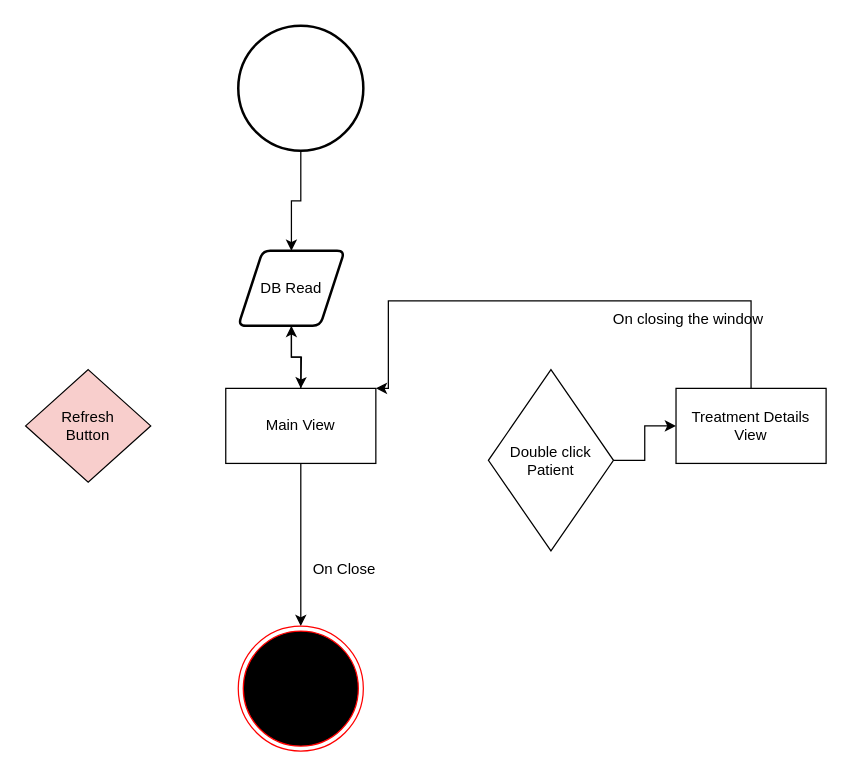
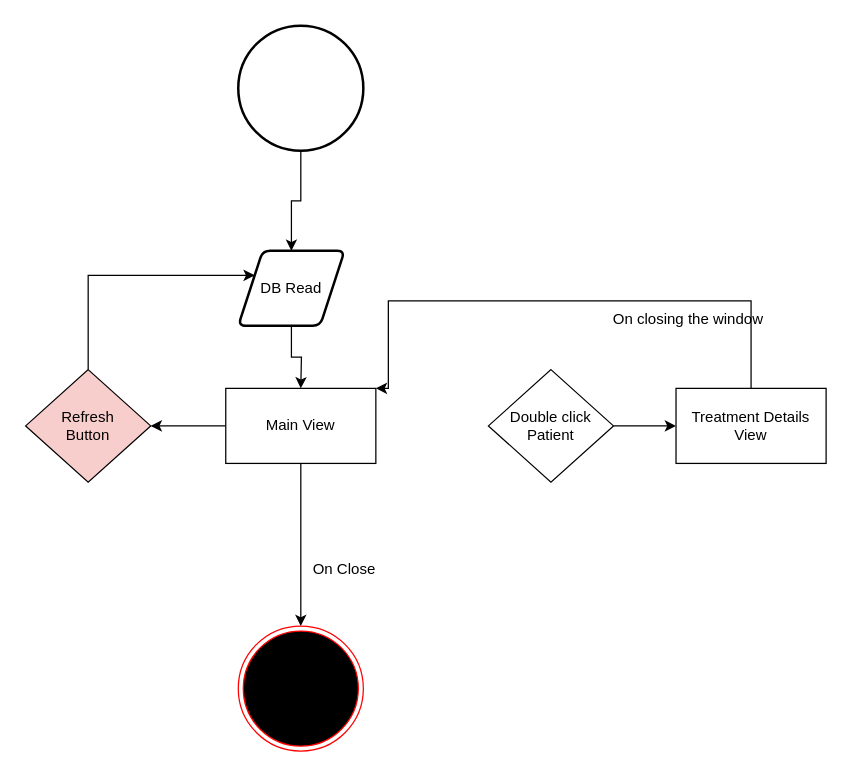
none -> (120, 275)
(301, 387) -> (193, 426)
(551, 460) -> (551, 426)
